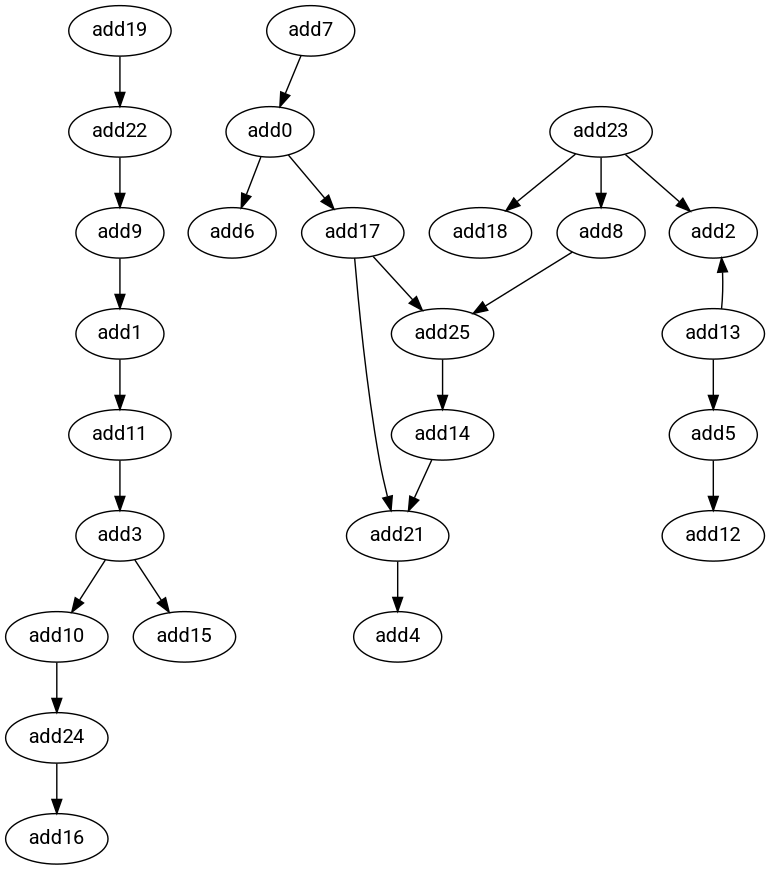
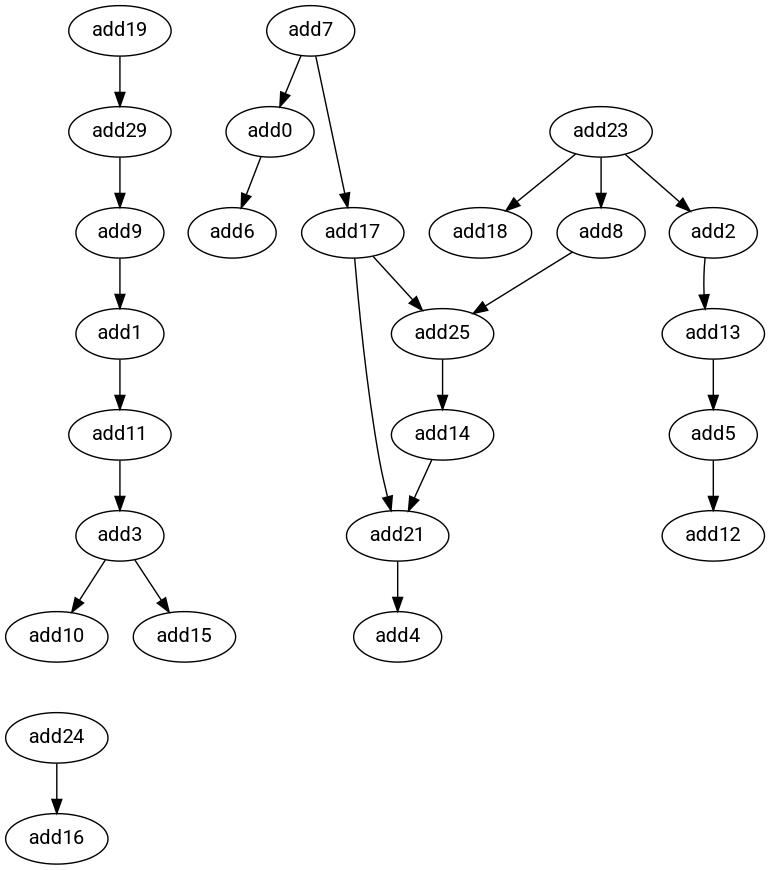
(120, 132) -> (120, 132)
(307, 177) -> (330, 125)
(723, 291) -> (704, 276)
(57, 680) -> none
